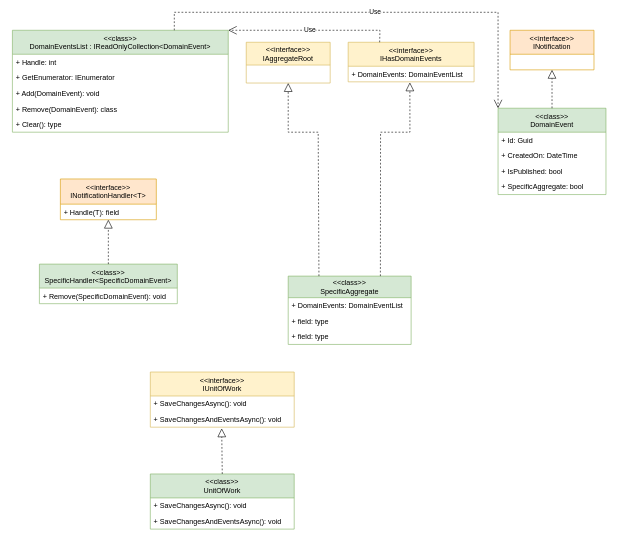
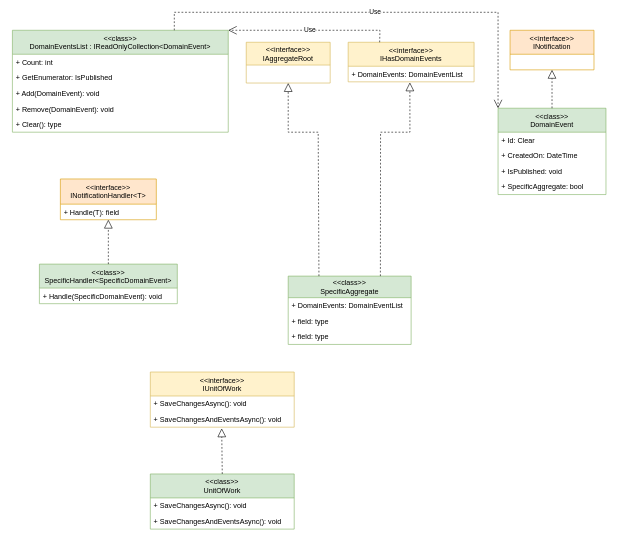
(37, 62) -> (36, 62)
(69, 78) -> (67, 78)
(67, 109) -> (65, 109)
(518, 140) -> (520, 140)
(534, 172) -> (534, 172)
(107, 296) -> (106, 296)
